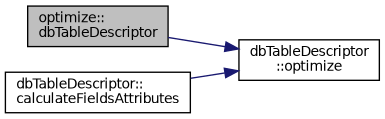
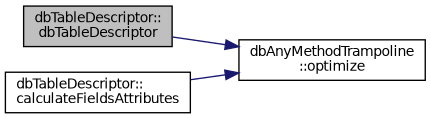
(98, 26) -> (98, 26)
(309, 60) -> (332, 60)
